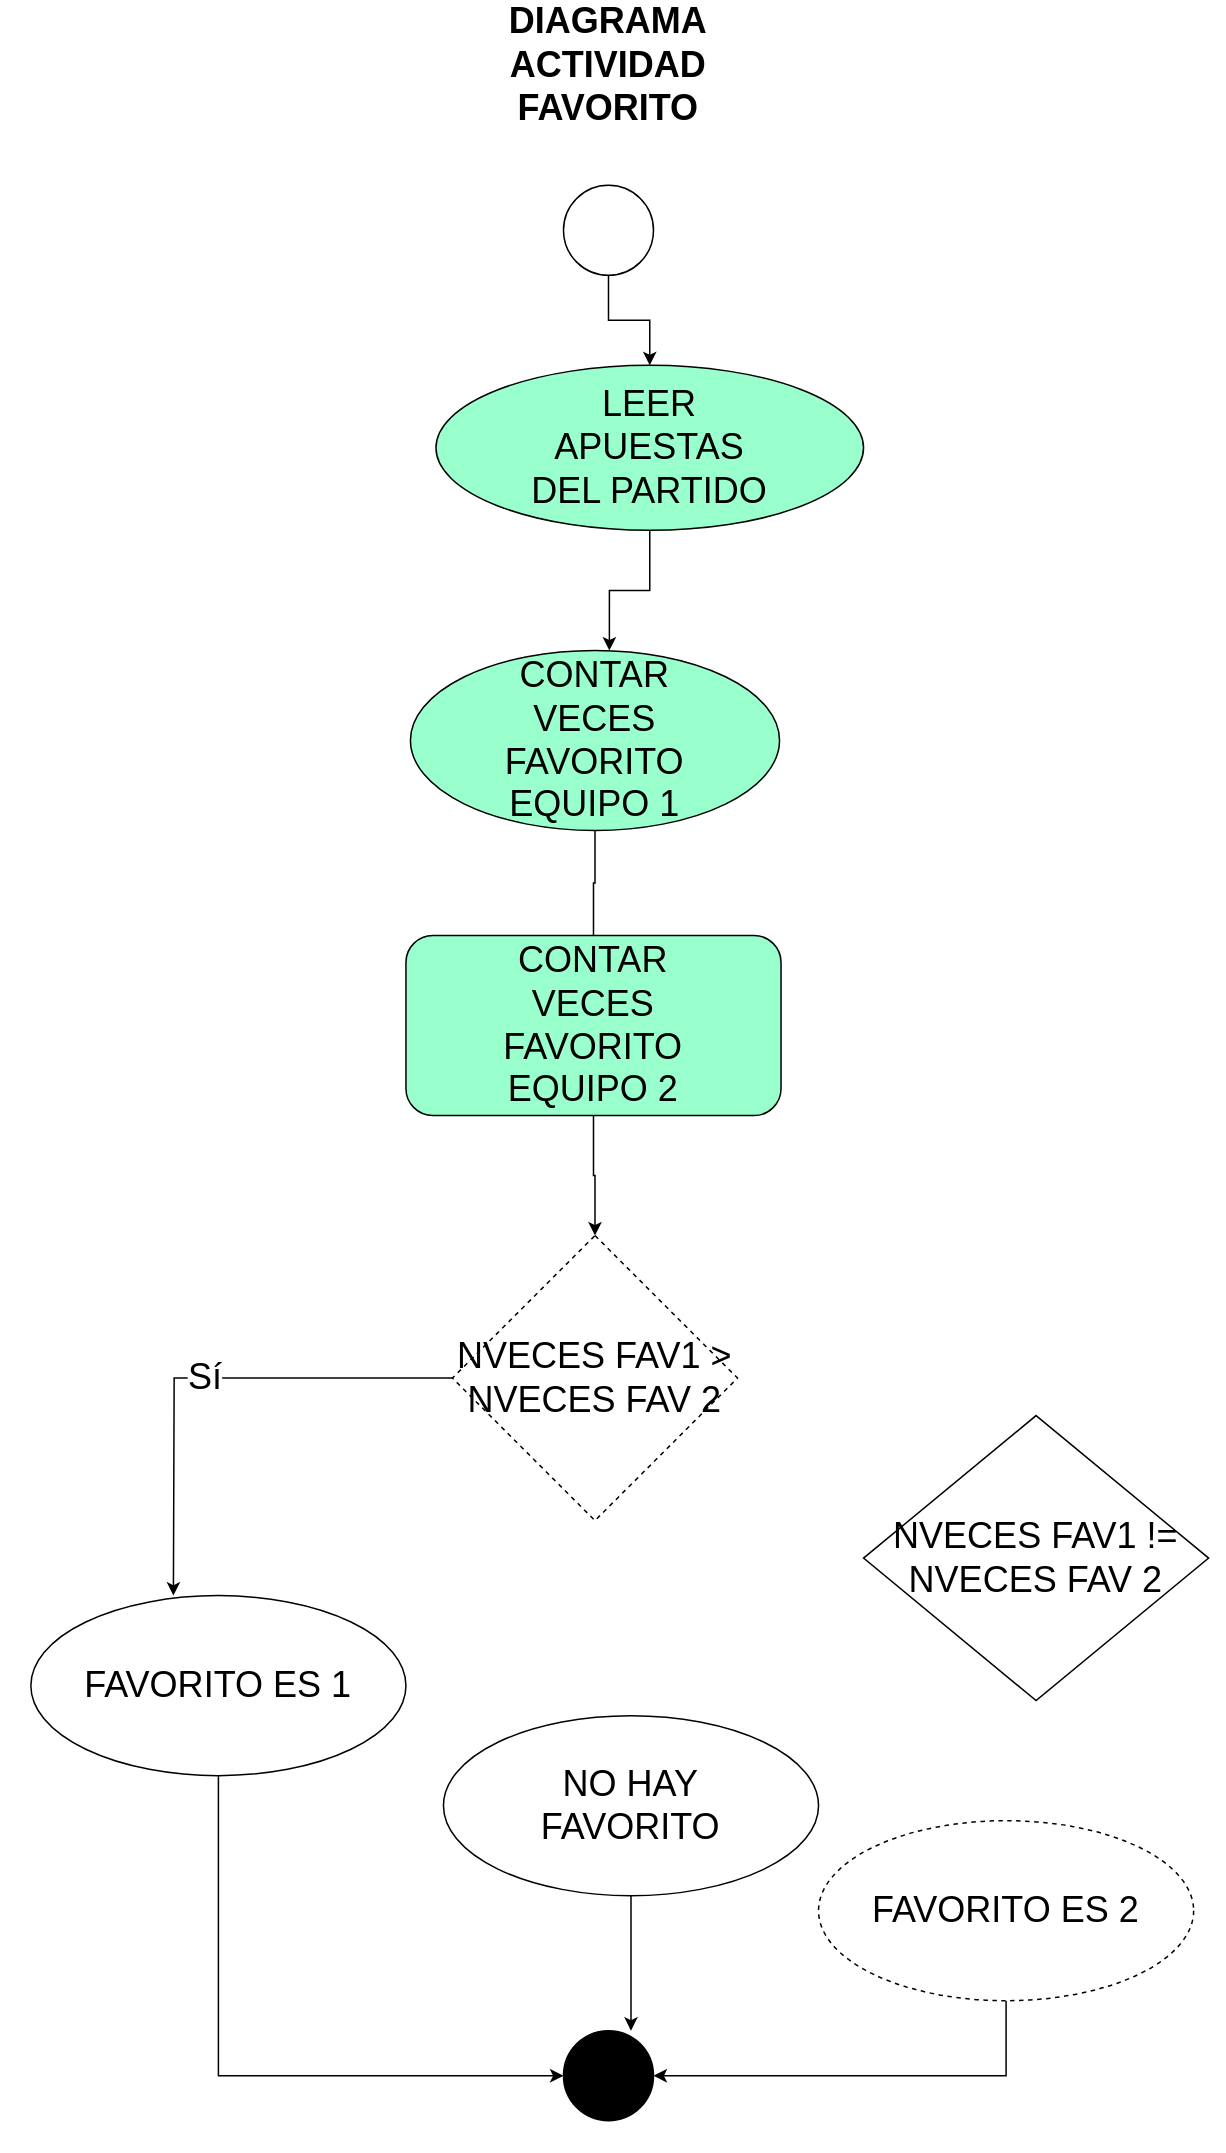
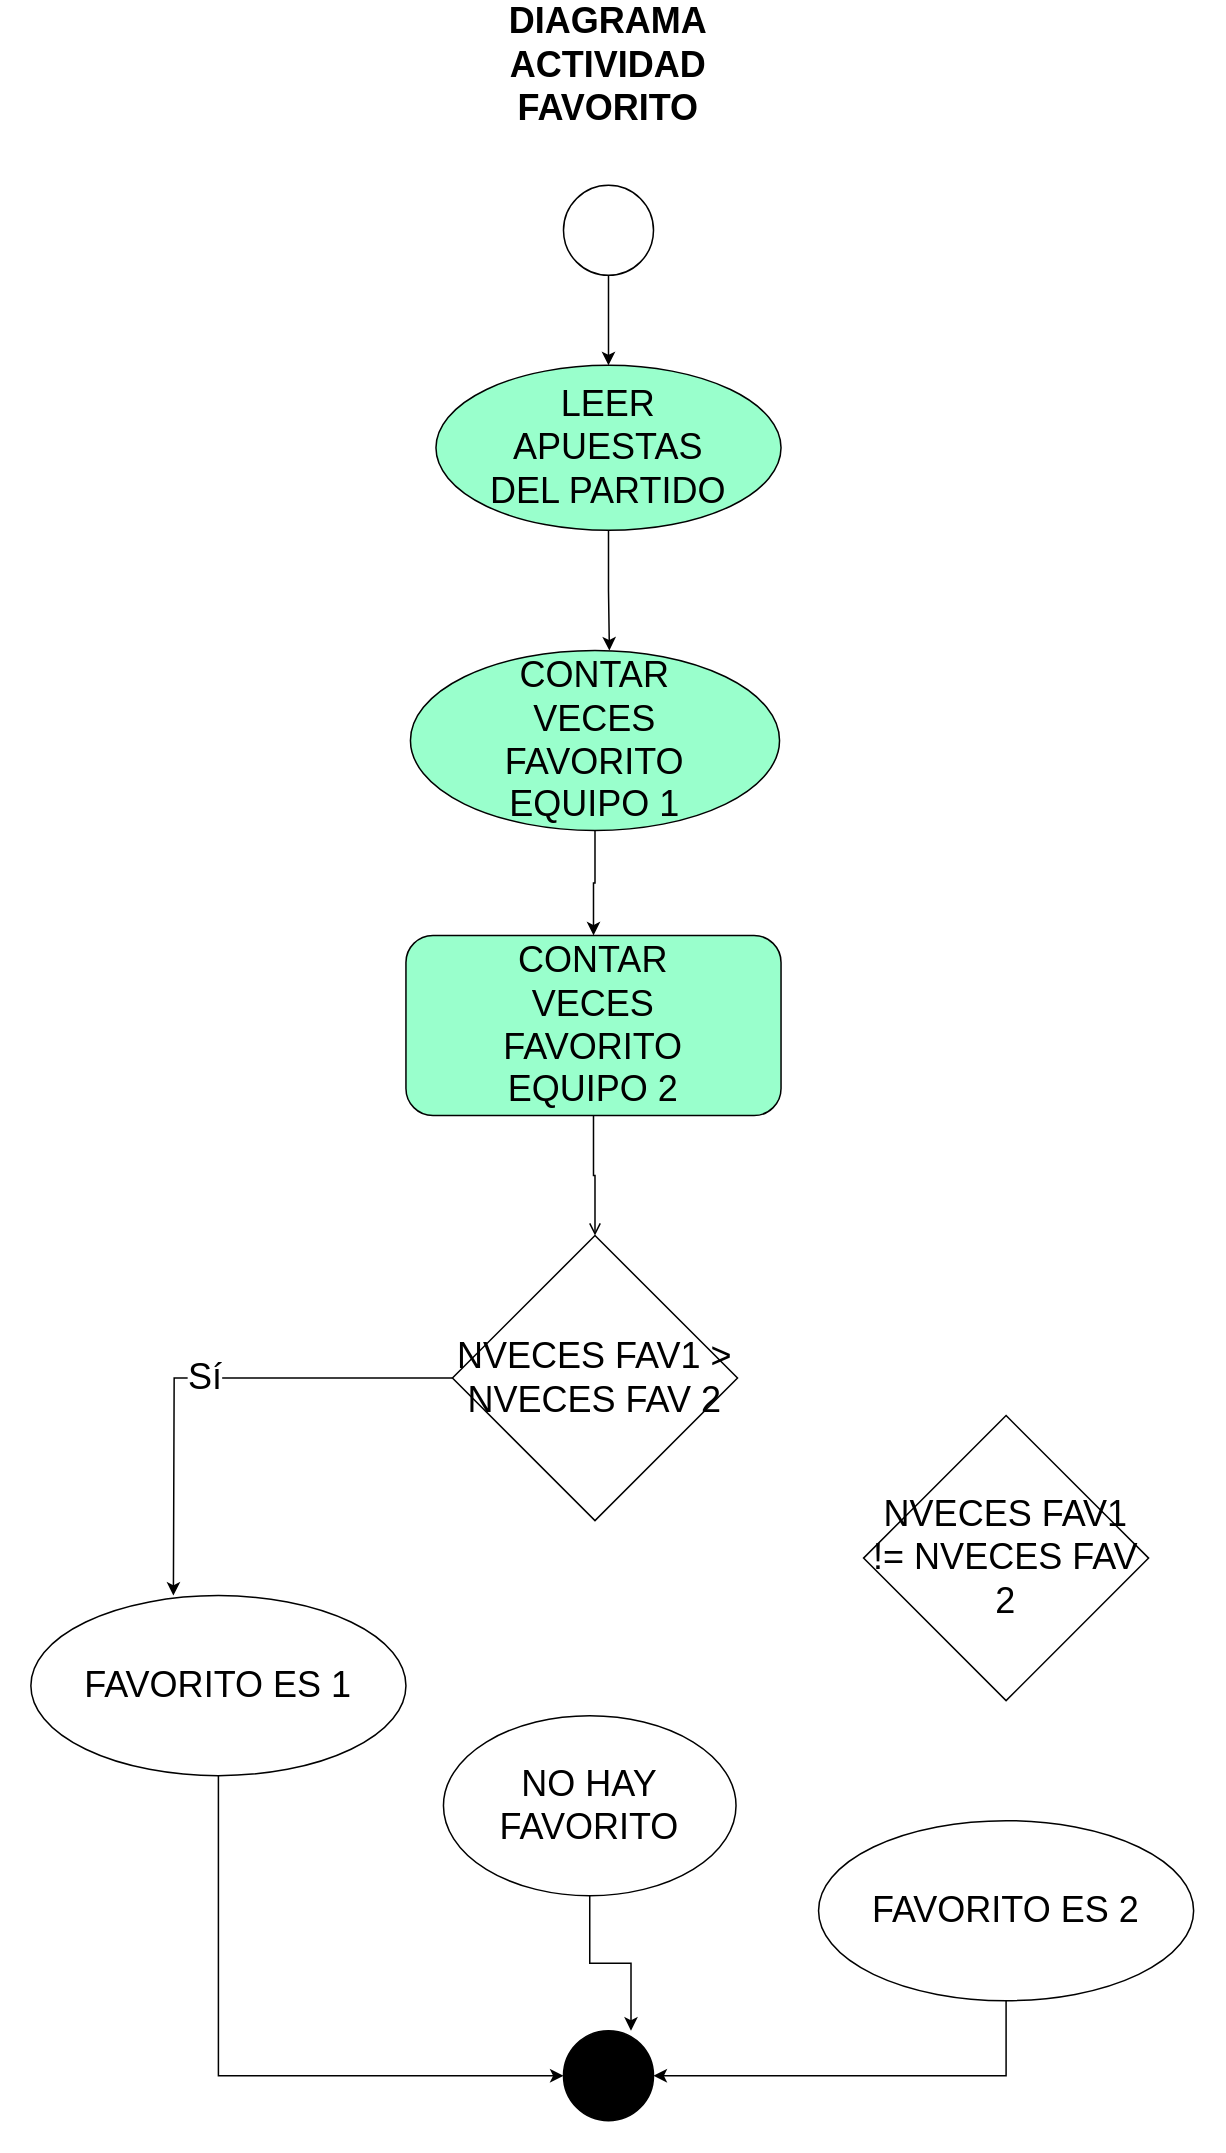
(650, 448) -> (608, 448)
(593, 928) -> (593, 924)
(595, 1224) -> (595, 1226)
(595, 1378) -> (595, 1378)
(1036, 1558) -> (1006, 1558)
(631, 1805) -> (590, 1805)
(1006, 1910) -> (1006, 1910)
